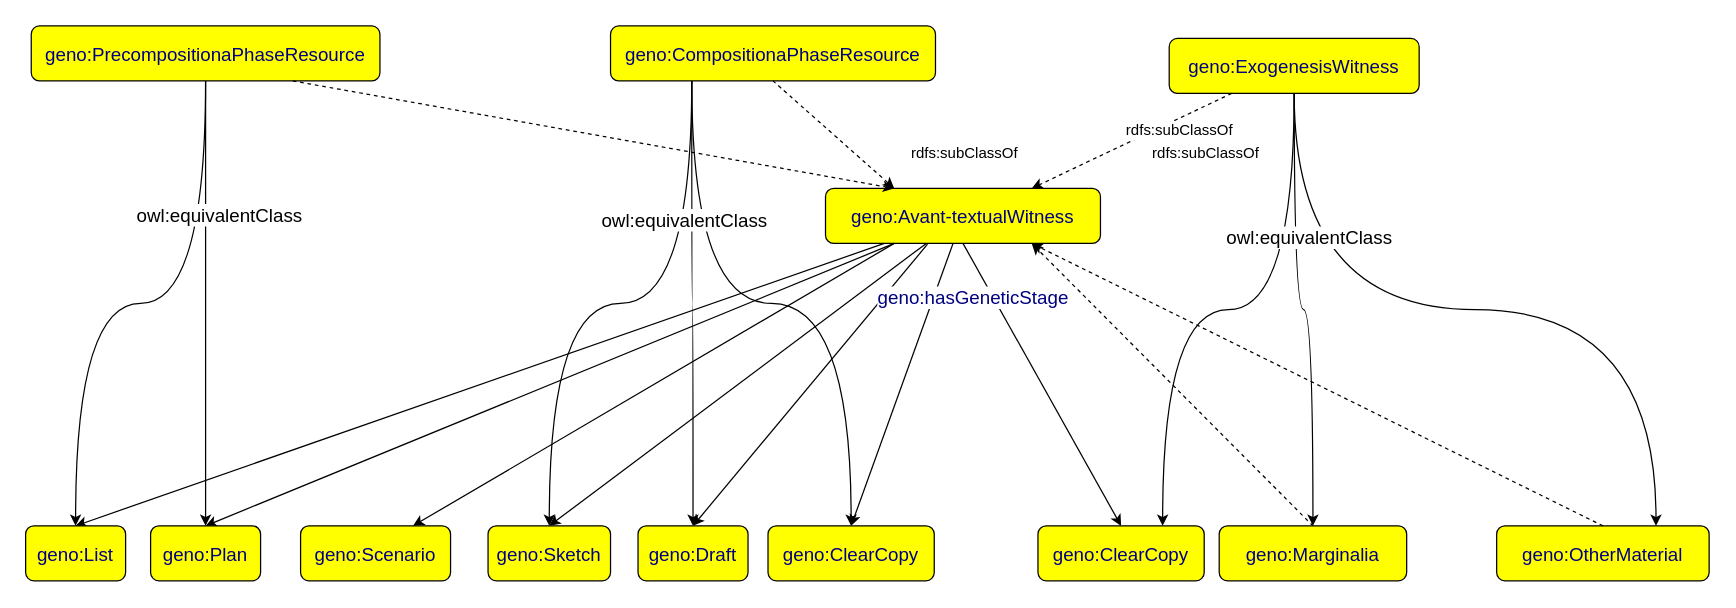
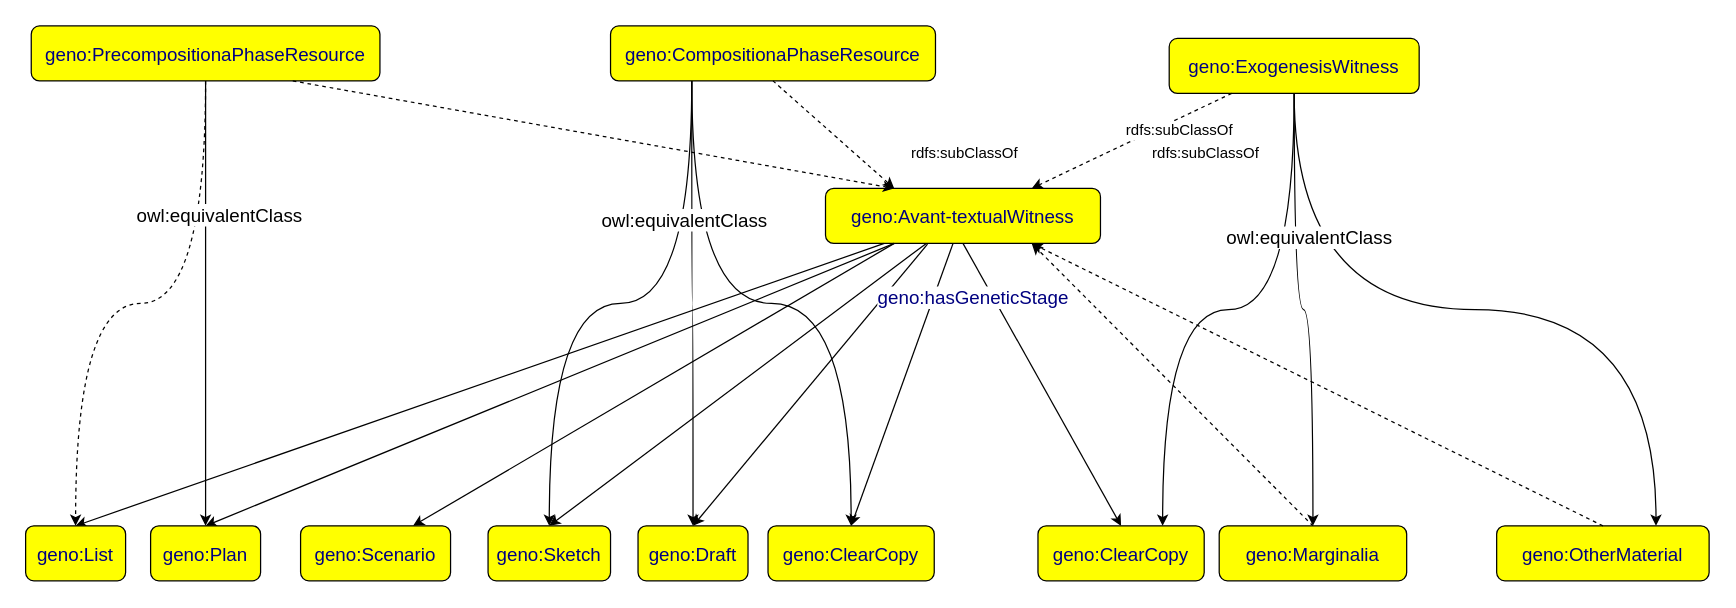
(94, 350) -> (94, 350)
